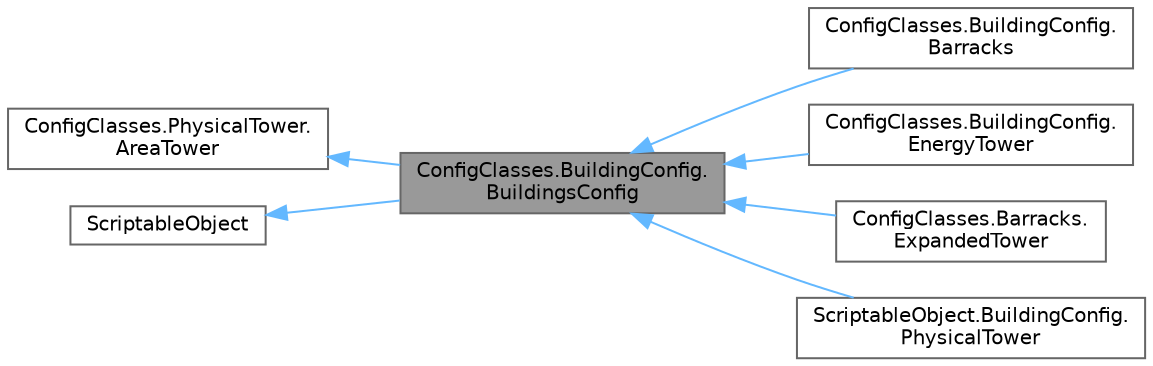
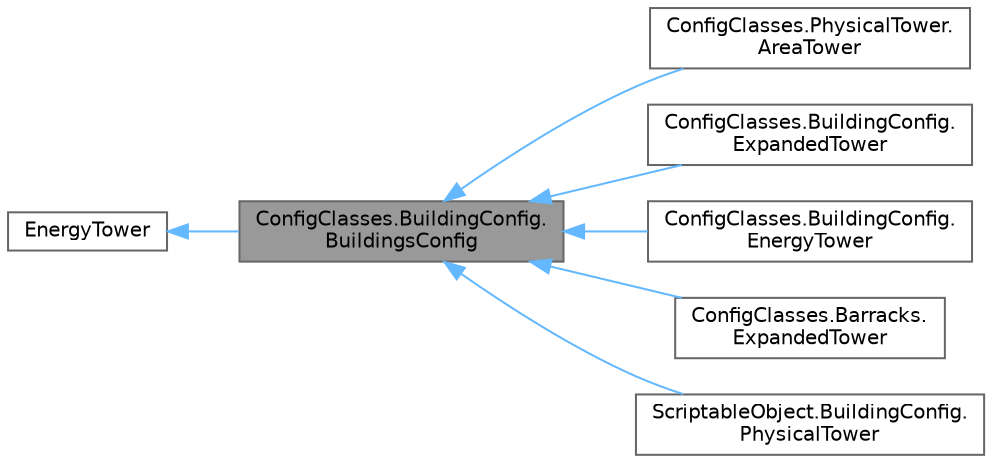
(971, 38) -> (810, 135)
(374, 162) -> (568, 121)
(168, 225) -> (88, 231)
